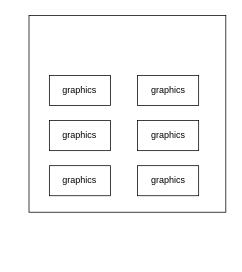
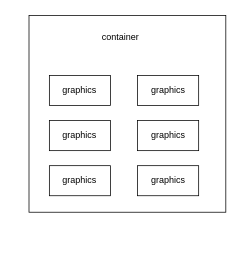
none -> (120, 37)
